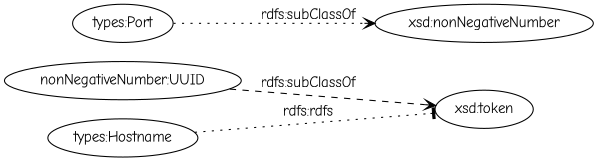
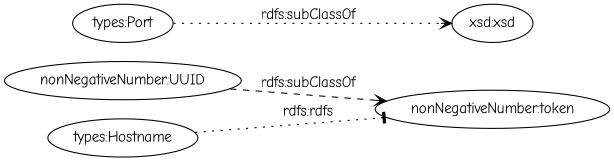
(484, 23) -> (492, 23)
(484, 109) -> (492, 109)
